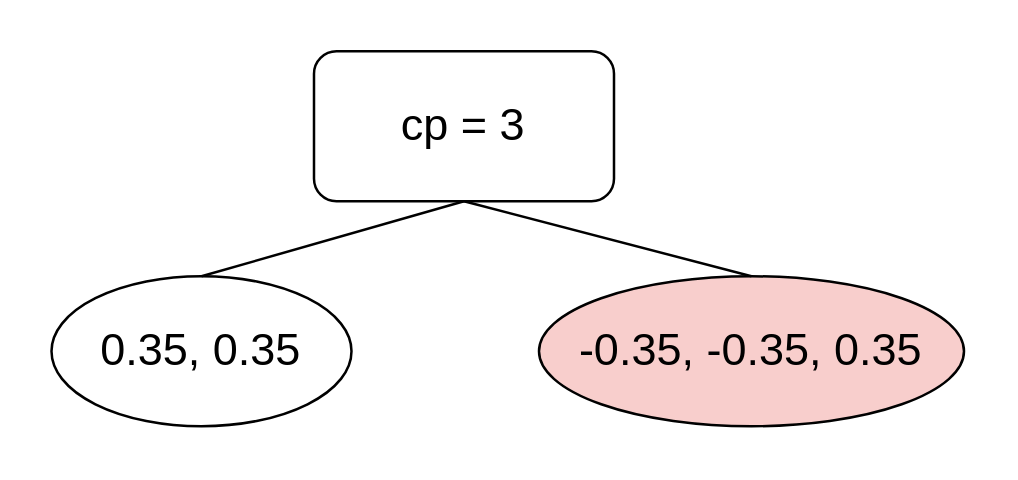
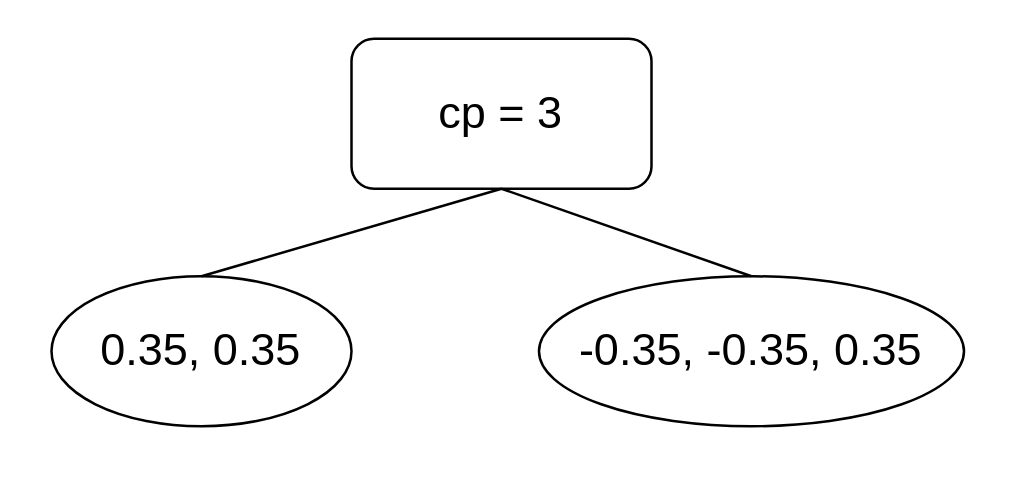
(464, 126) -> (501, 114)
(751, 351) -> (751, 351)
